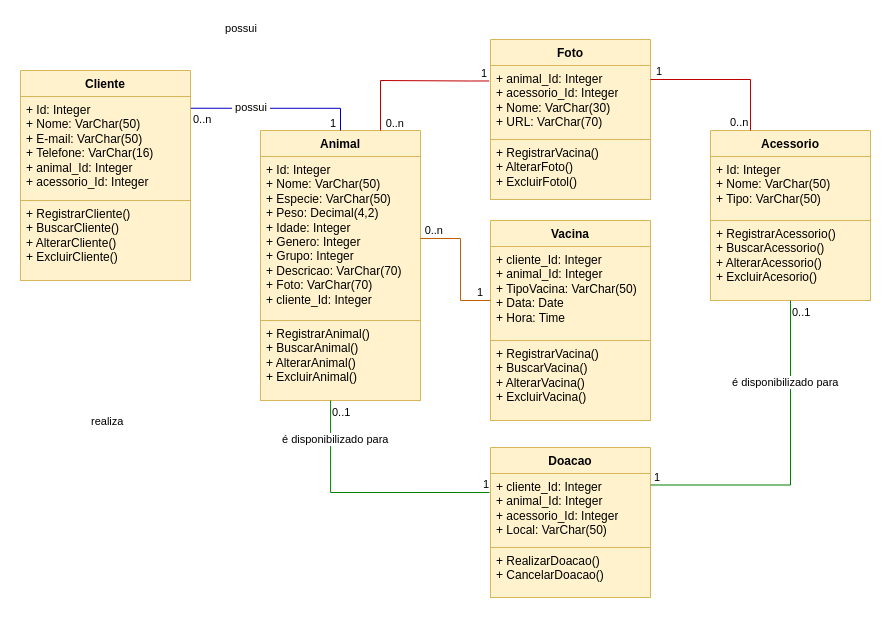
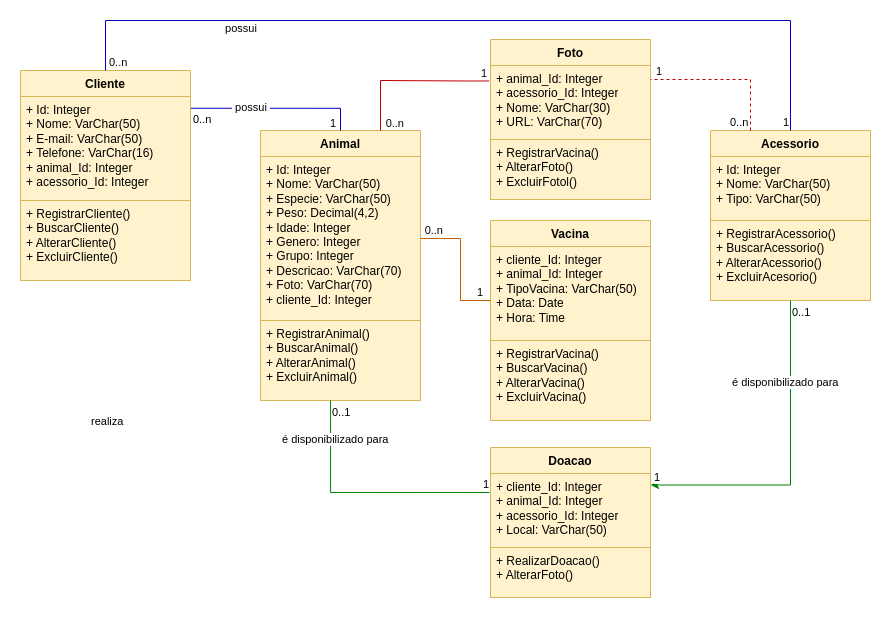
none -> (478, 21)
(726, 80) -> (726, 80)
(657, 485) -> (659, 485)
(554, 569) -> (552, 569)
